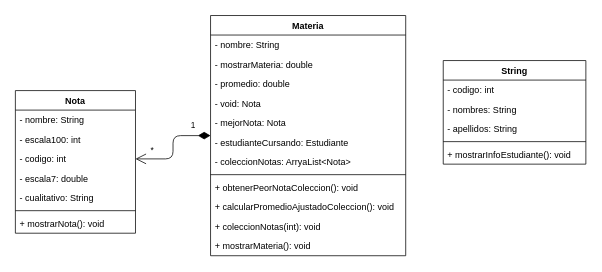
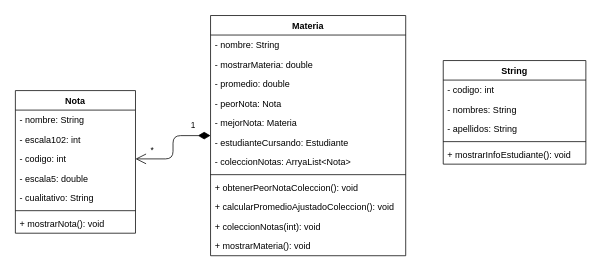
(240, 104) -> (251, 104)
(254, 123) -> (260, 123)
(54, 140) -> (54, 140)
(56, 179) -> (56, 179)
